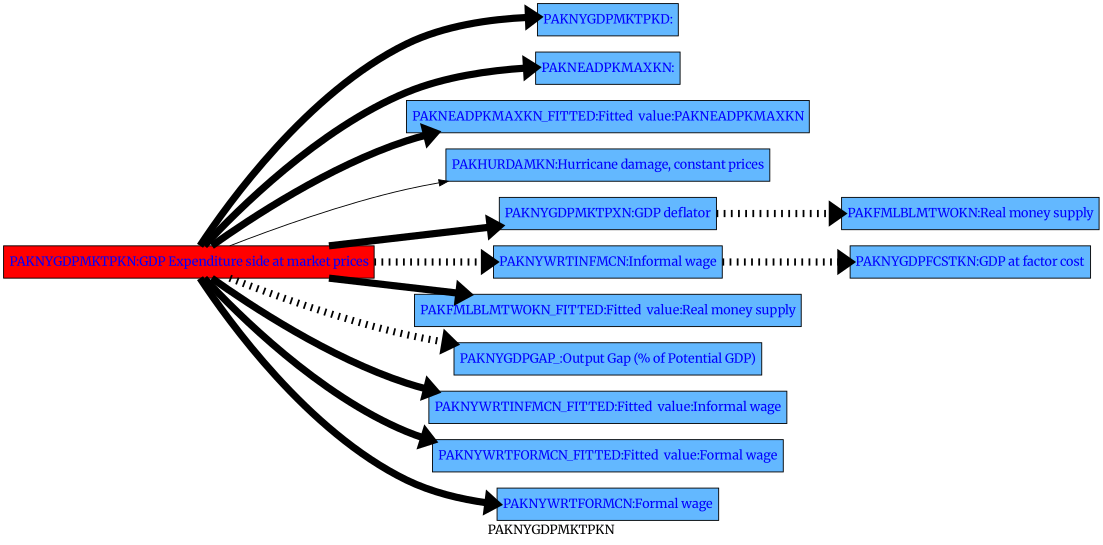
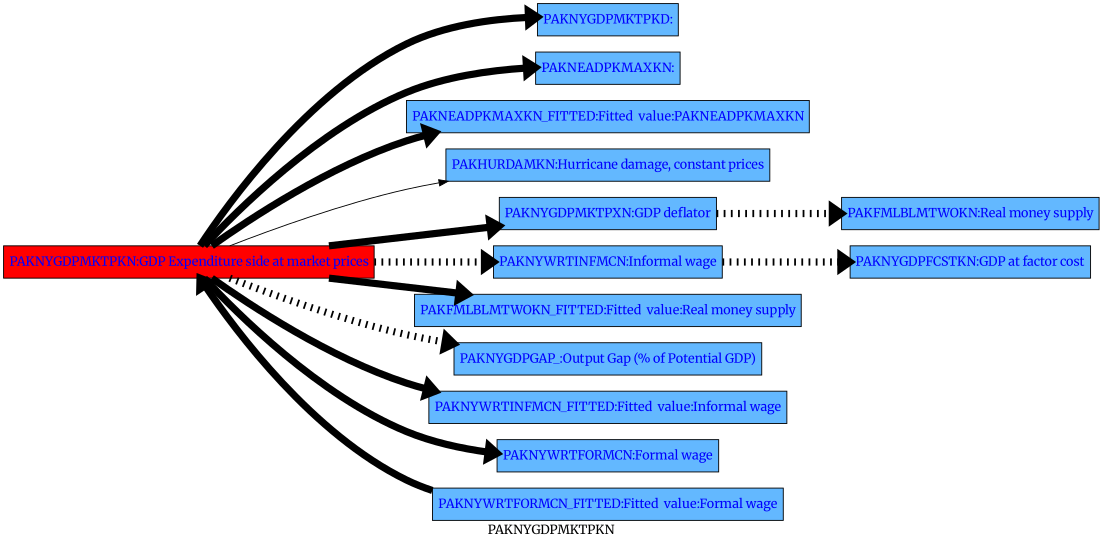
(305, 371) -> (304, 405)
